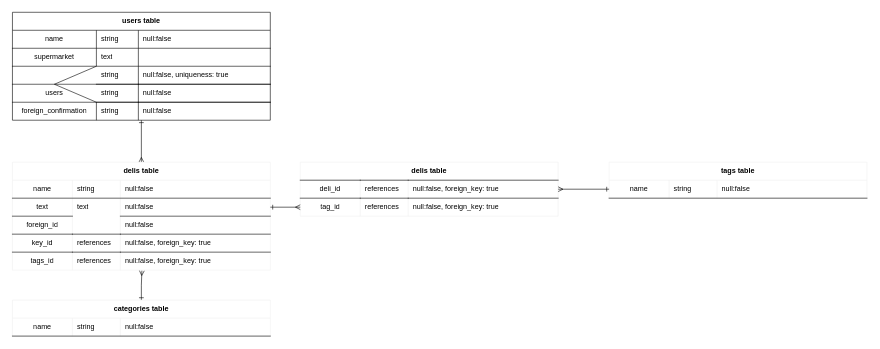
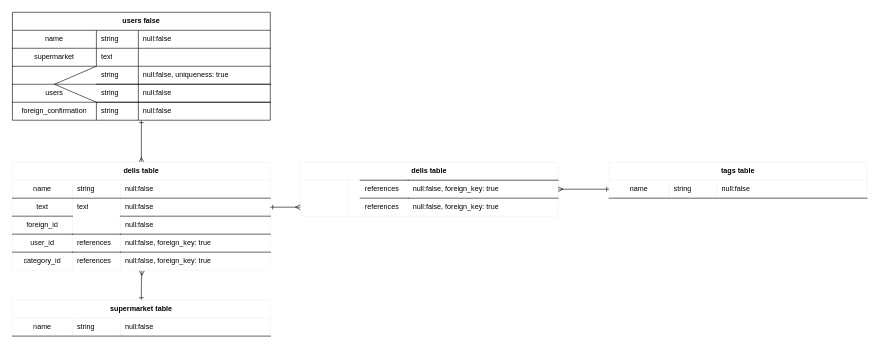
(141, 21) -> (141, 21)
(330, 189) -> none
(330, 207) -> none
(42, 243) -> (42, 243)
(42, 261) -> (42, 261)
(141, 309) -> (141, 309)
